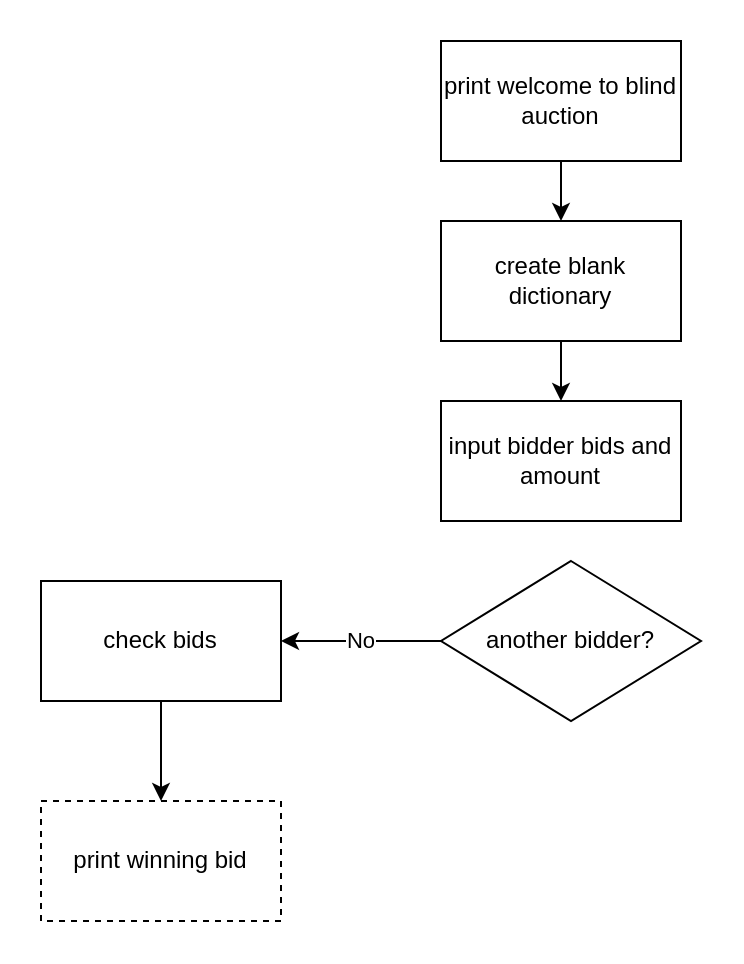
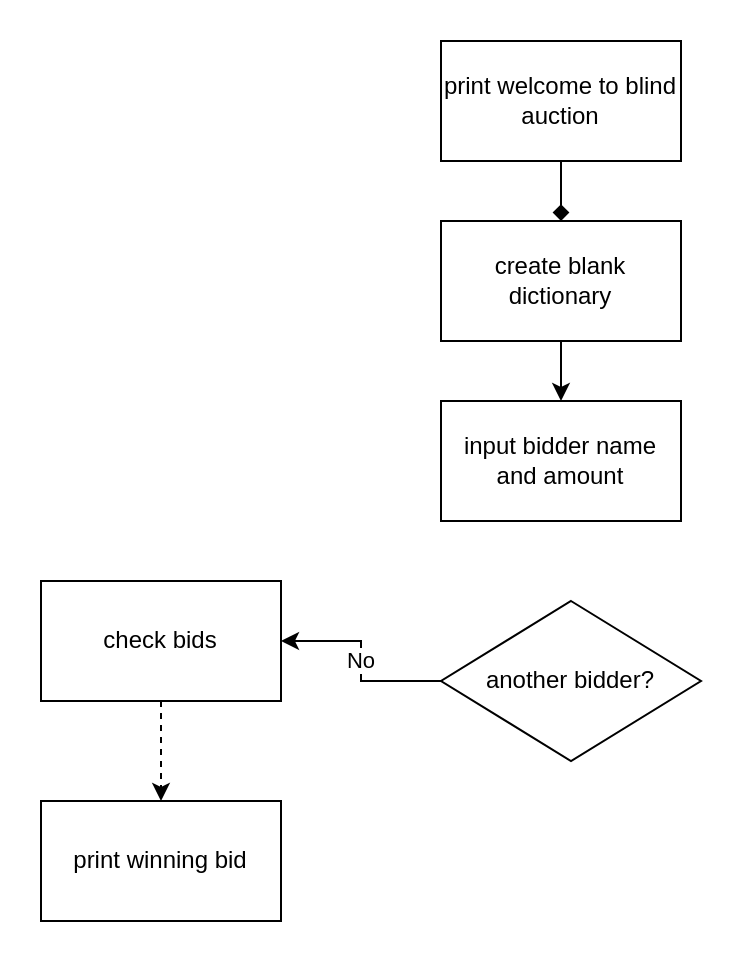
(561, 206) -> (561, 205)
(561, 461) -> (561, 461)
(571, 641) -> (571, 681)
(161, 745) -> (161, 745)
(161, 861) -> (161, 861)
